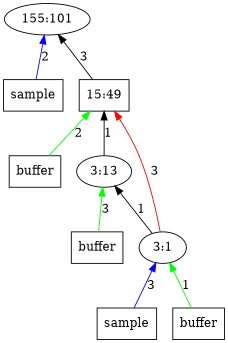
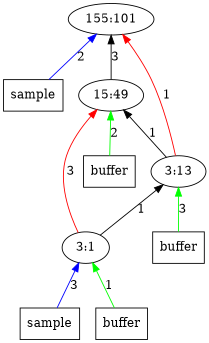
(104, 95) -> (111, 95)
none -> (158, 96)
